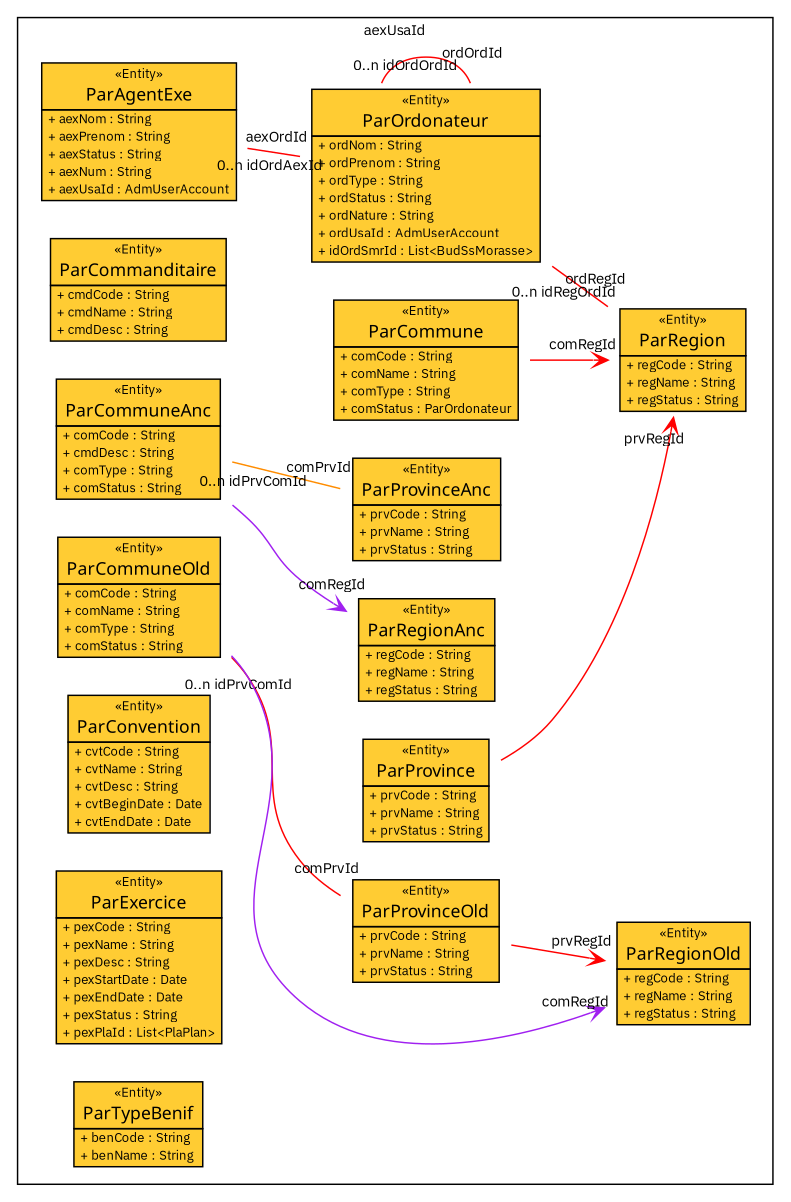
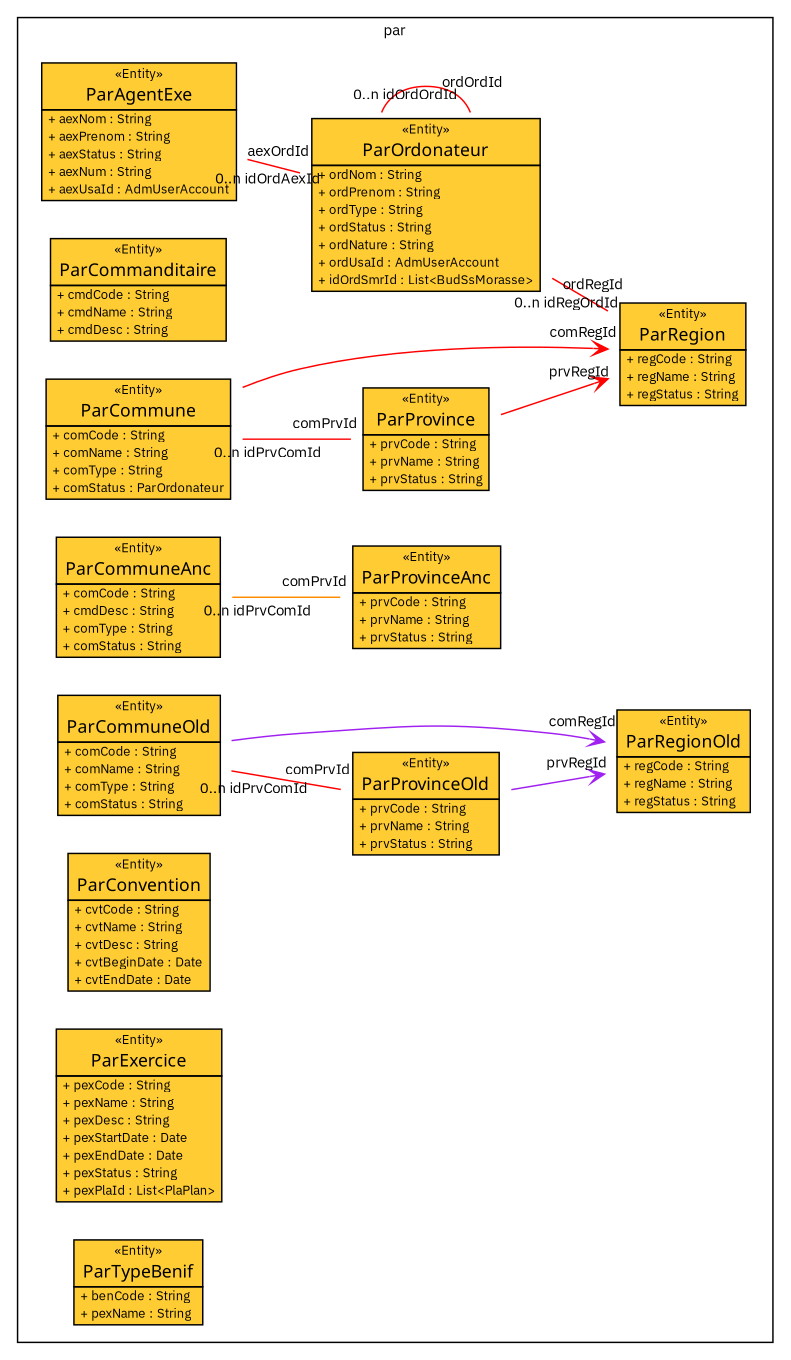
(395, 31) -> (395, 31)
none -> (297, 439)
(426, 650) -> none
(551, 952) -> (551, 783)
(137, 1156) -> (136, 1314)
